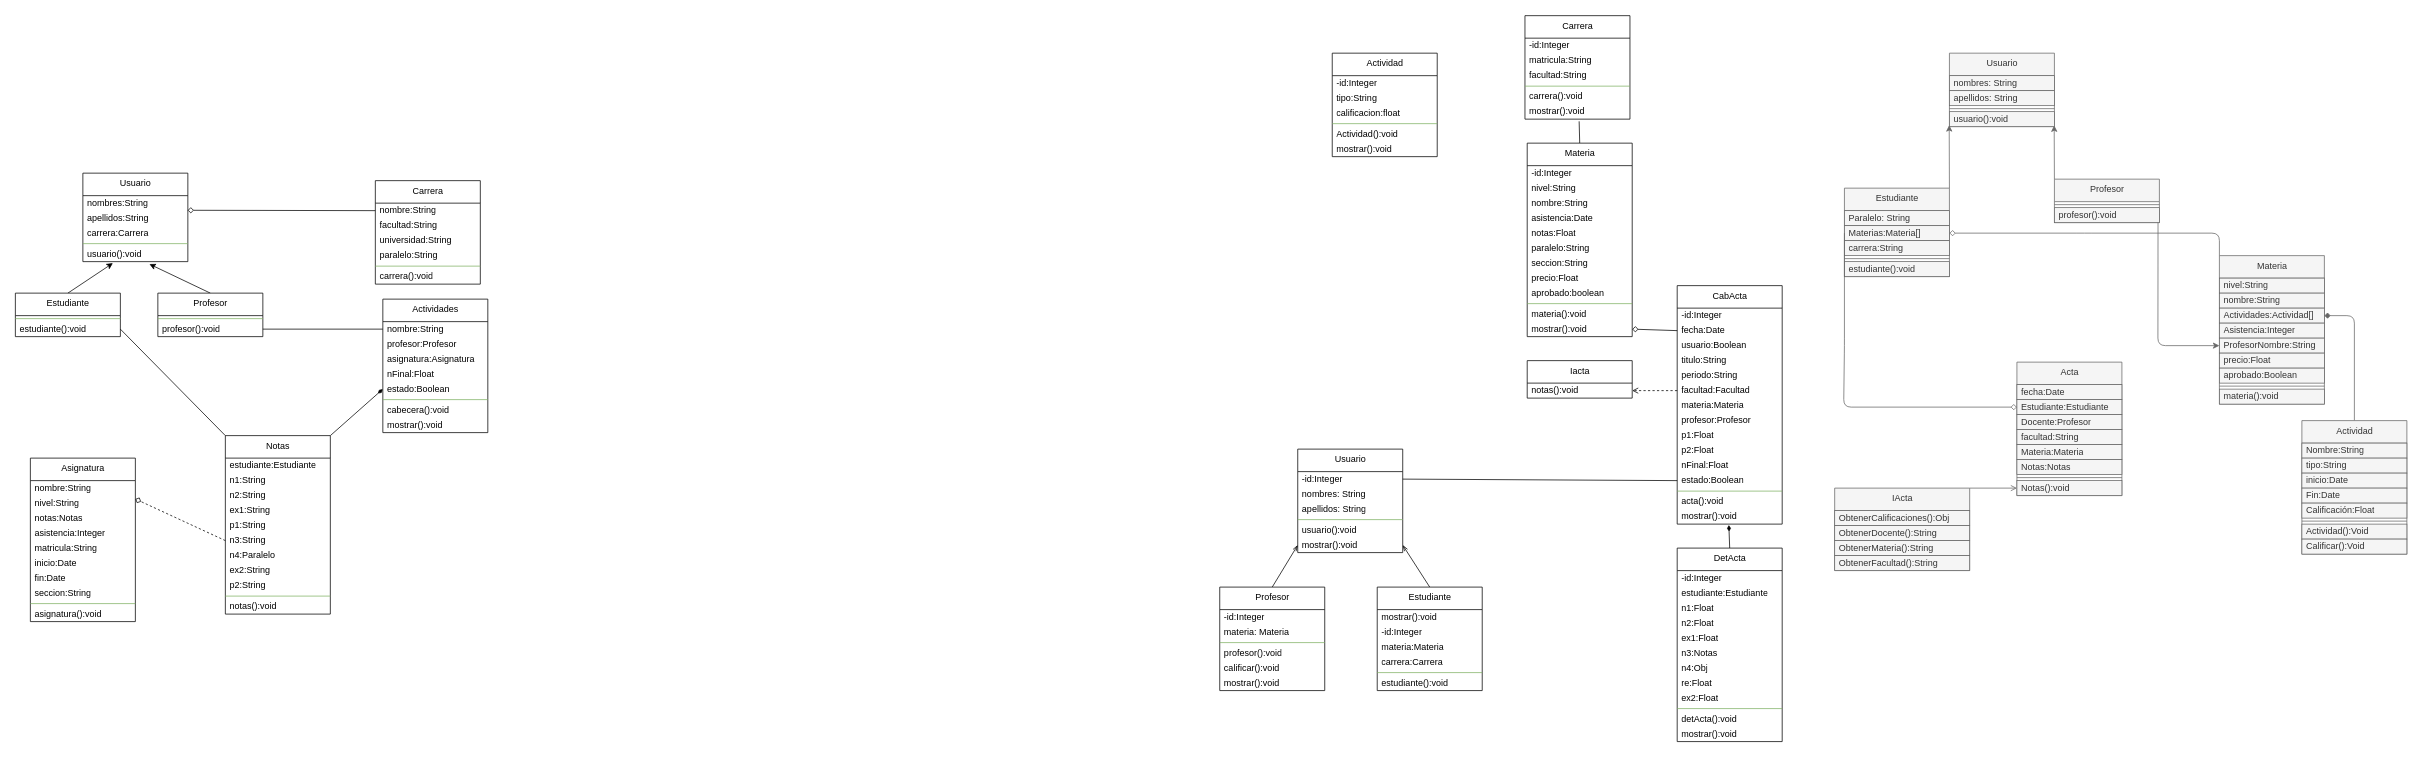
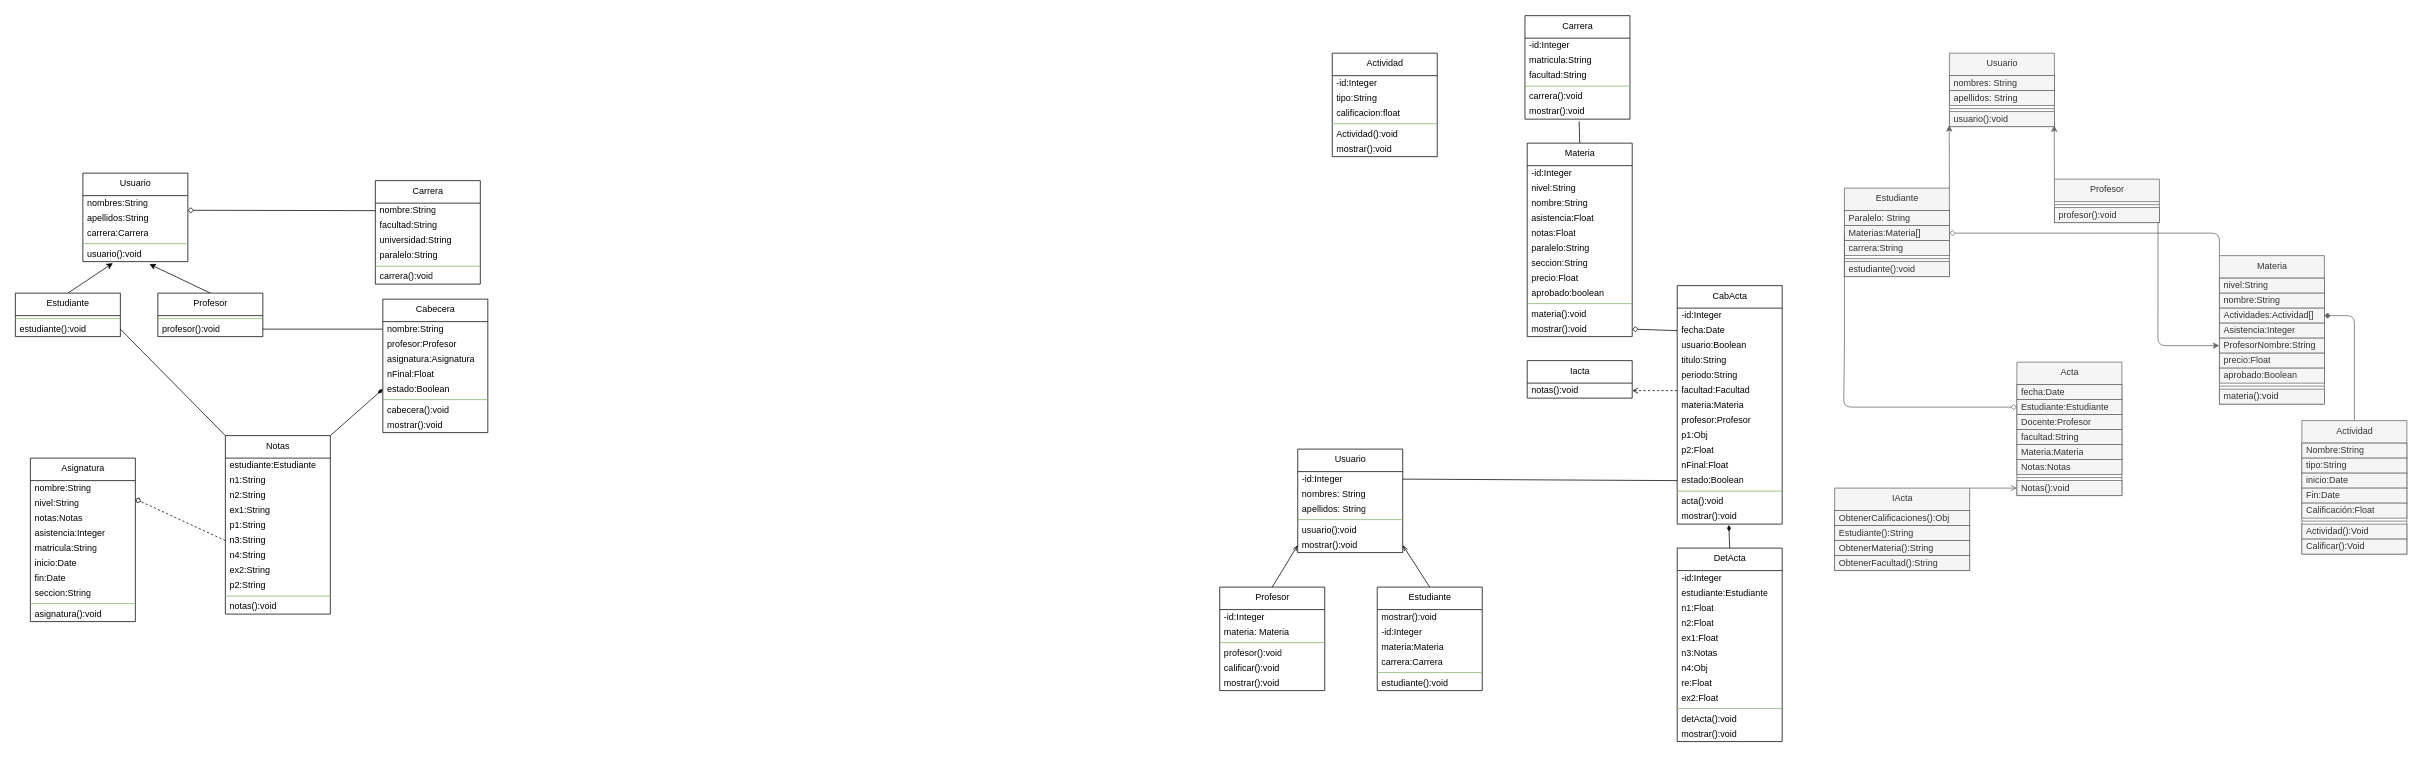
(1566, 218) -> (1568, 218)
(436, 310) -> (436, 310)
(1700, 435) -> (1696, 435)
(1895, 533) -> (1884, 533)
(254, 555) -> (250, 555)
